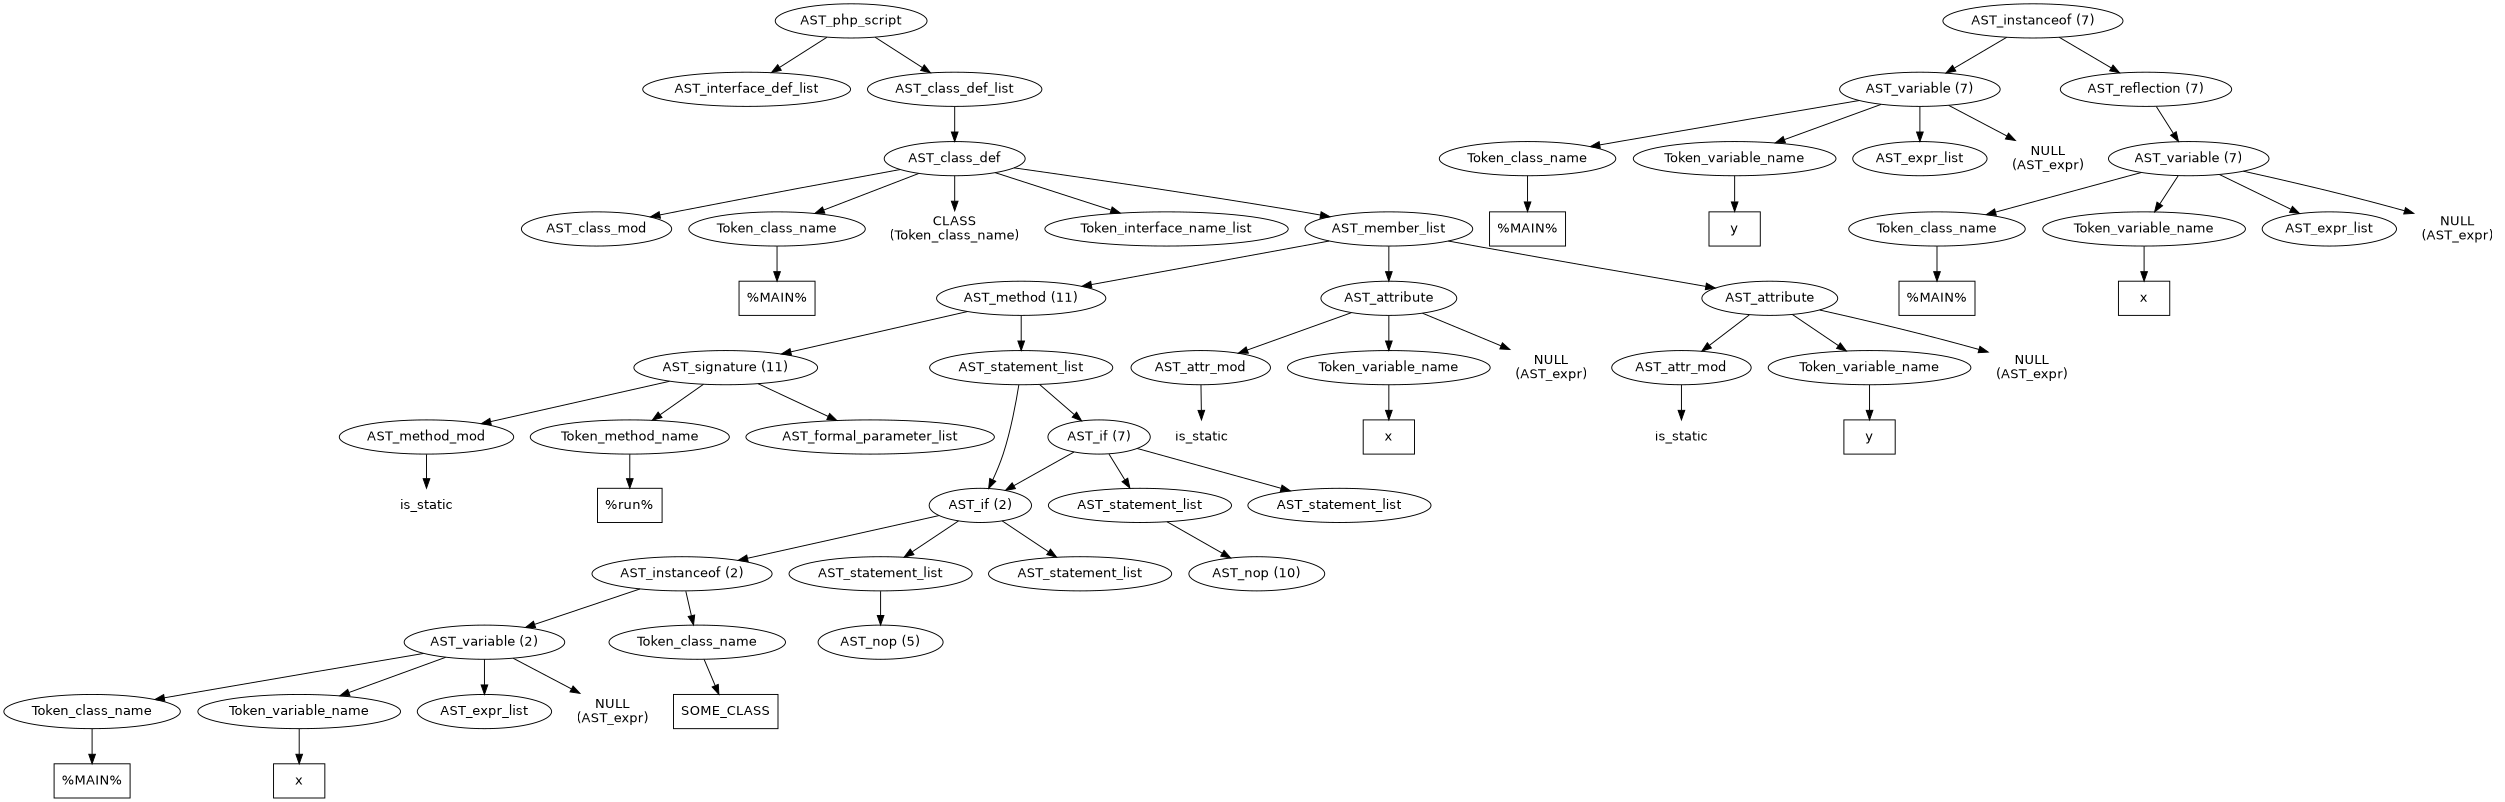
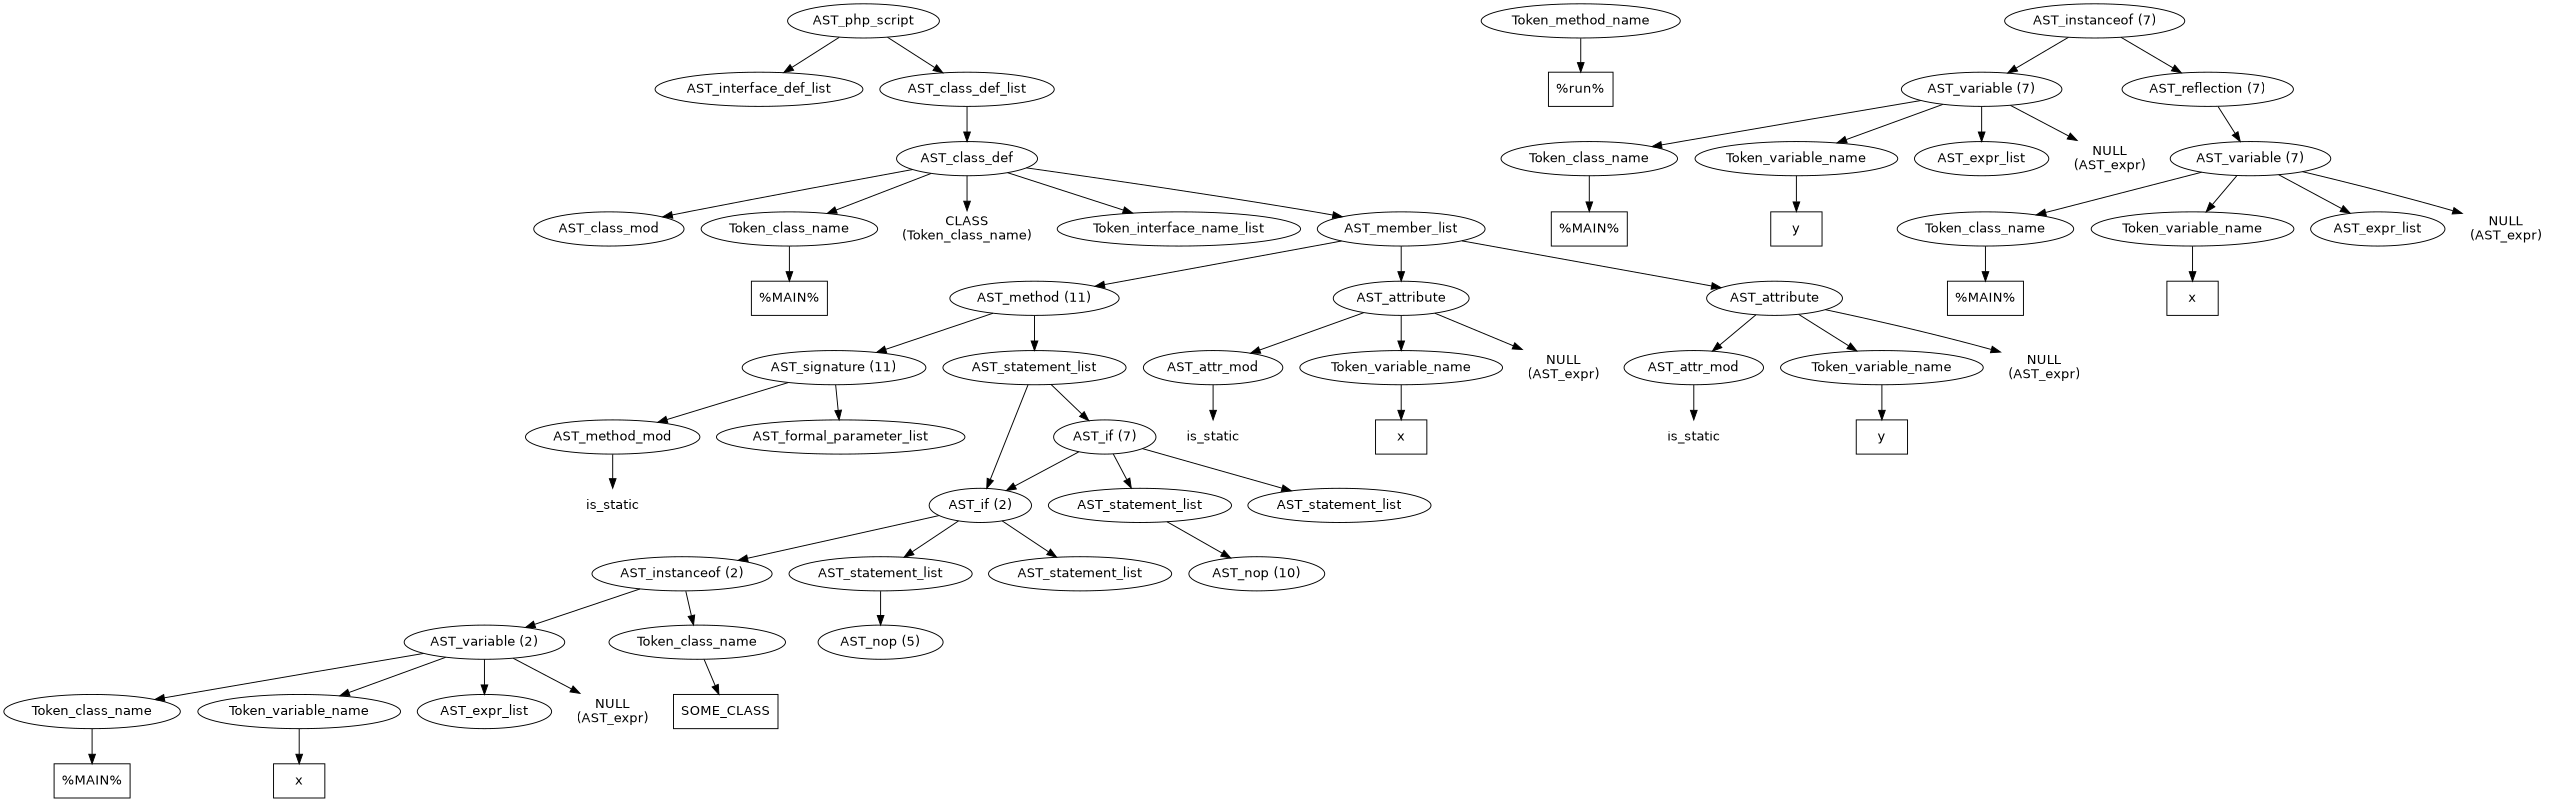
(682, 399) -> none
